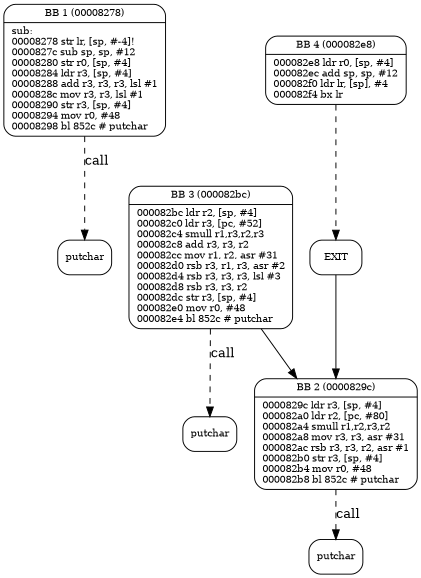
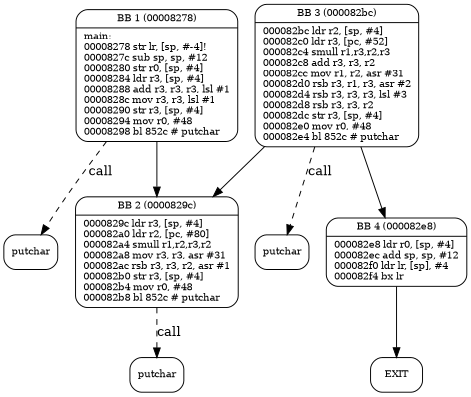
(22, 31) -> (98, 37)
(336, 167) -> (397, 317)
none -> (371, 178)
(336, 322) -> (157, 164)
